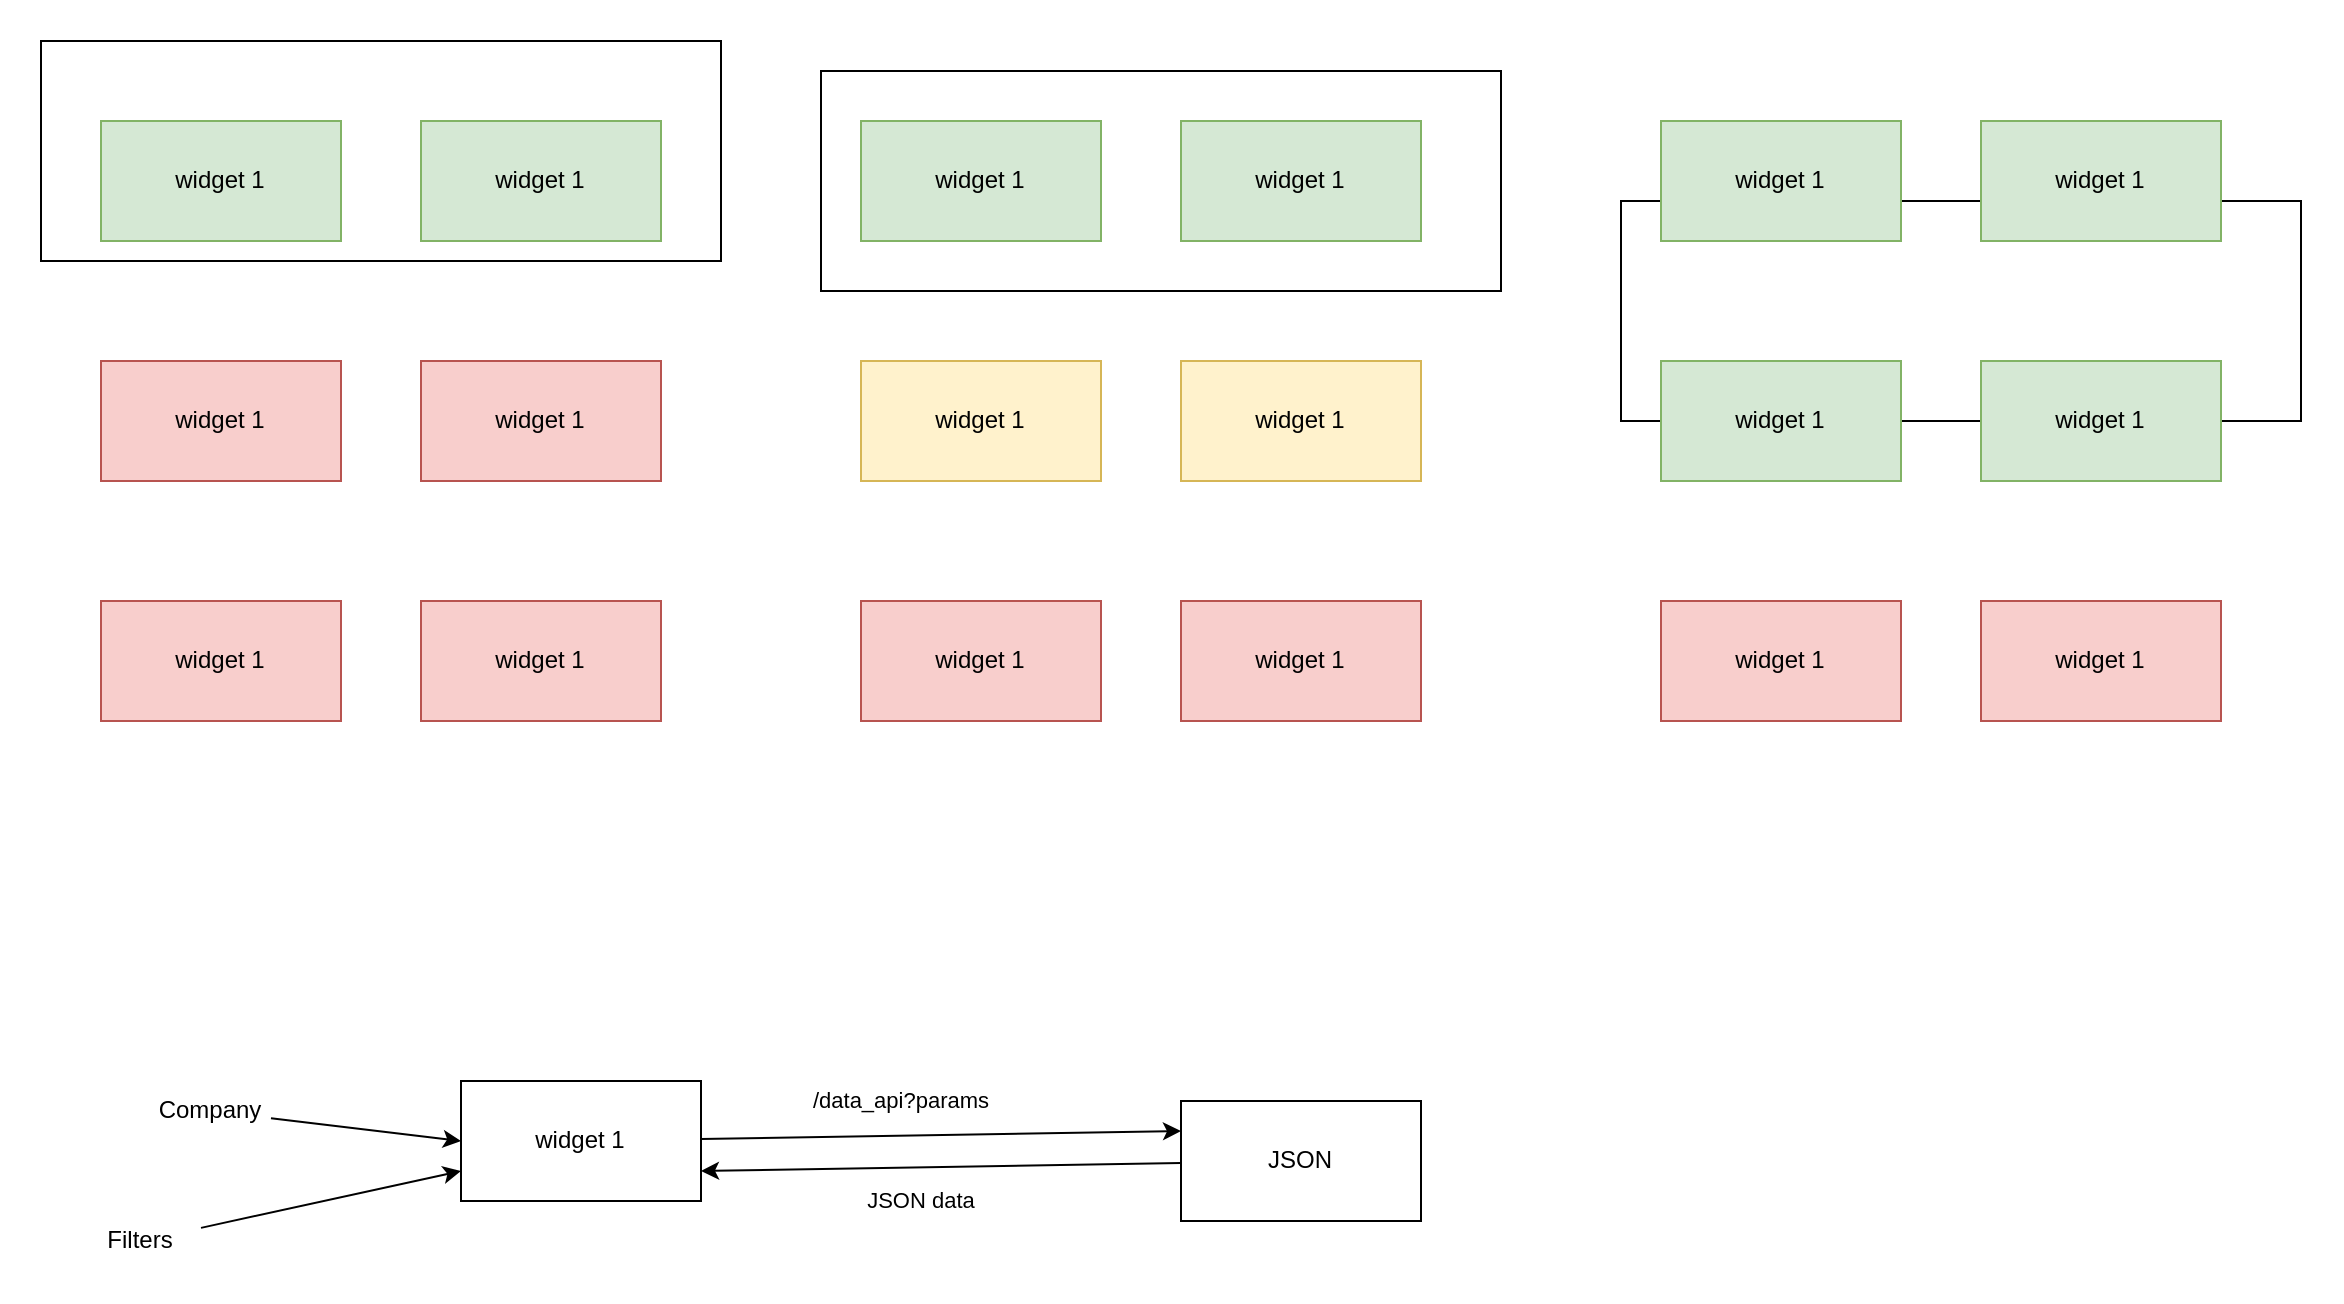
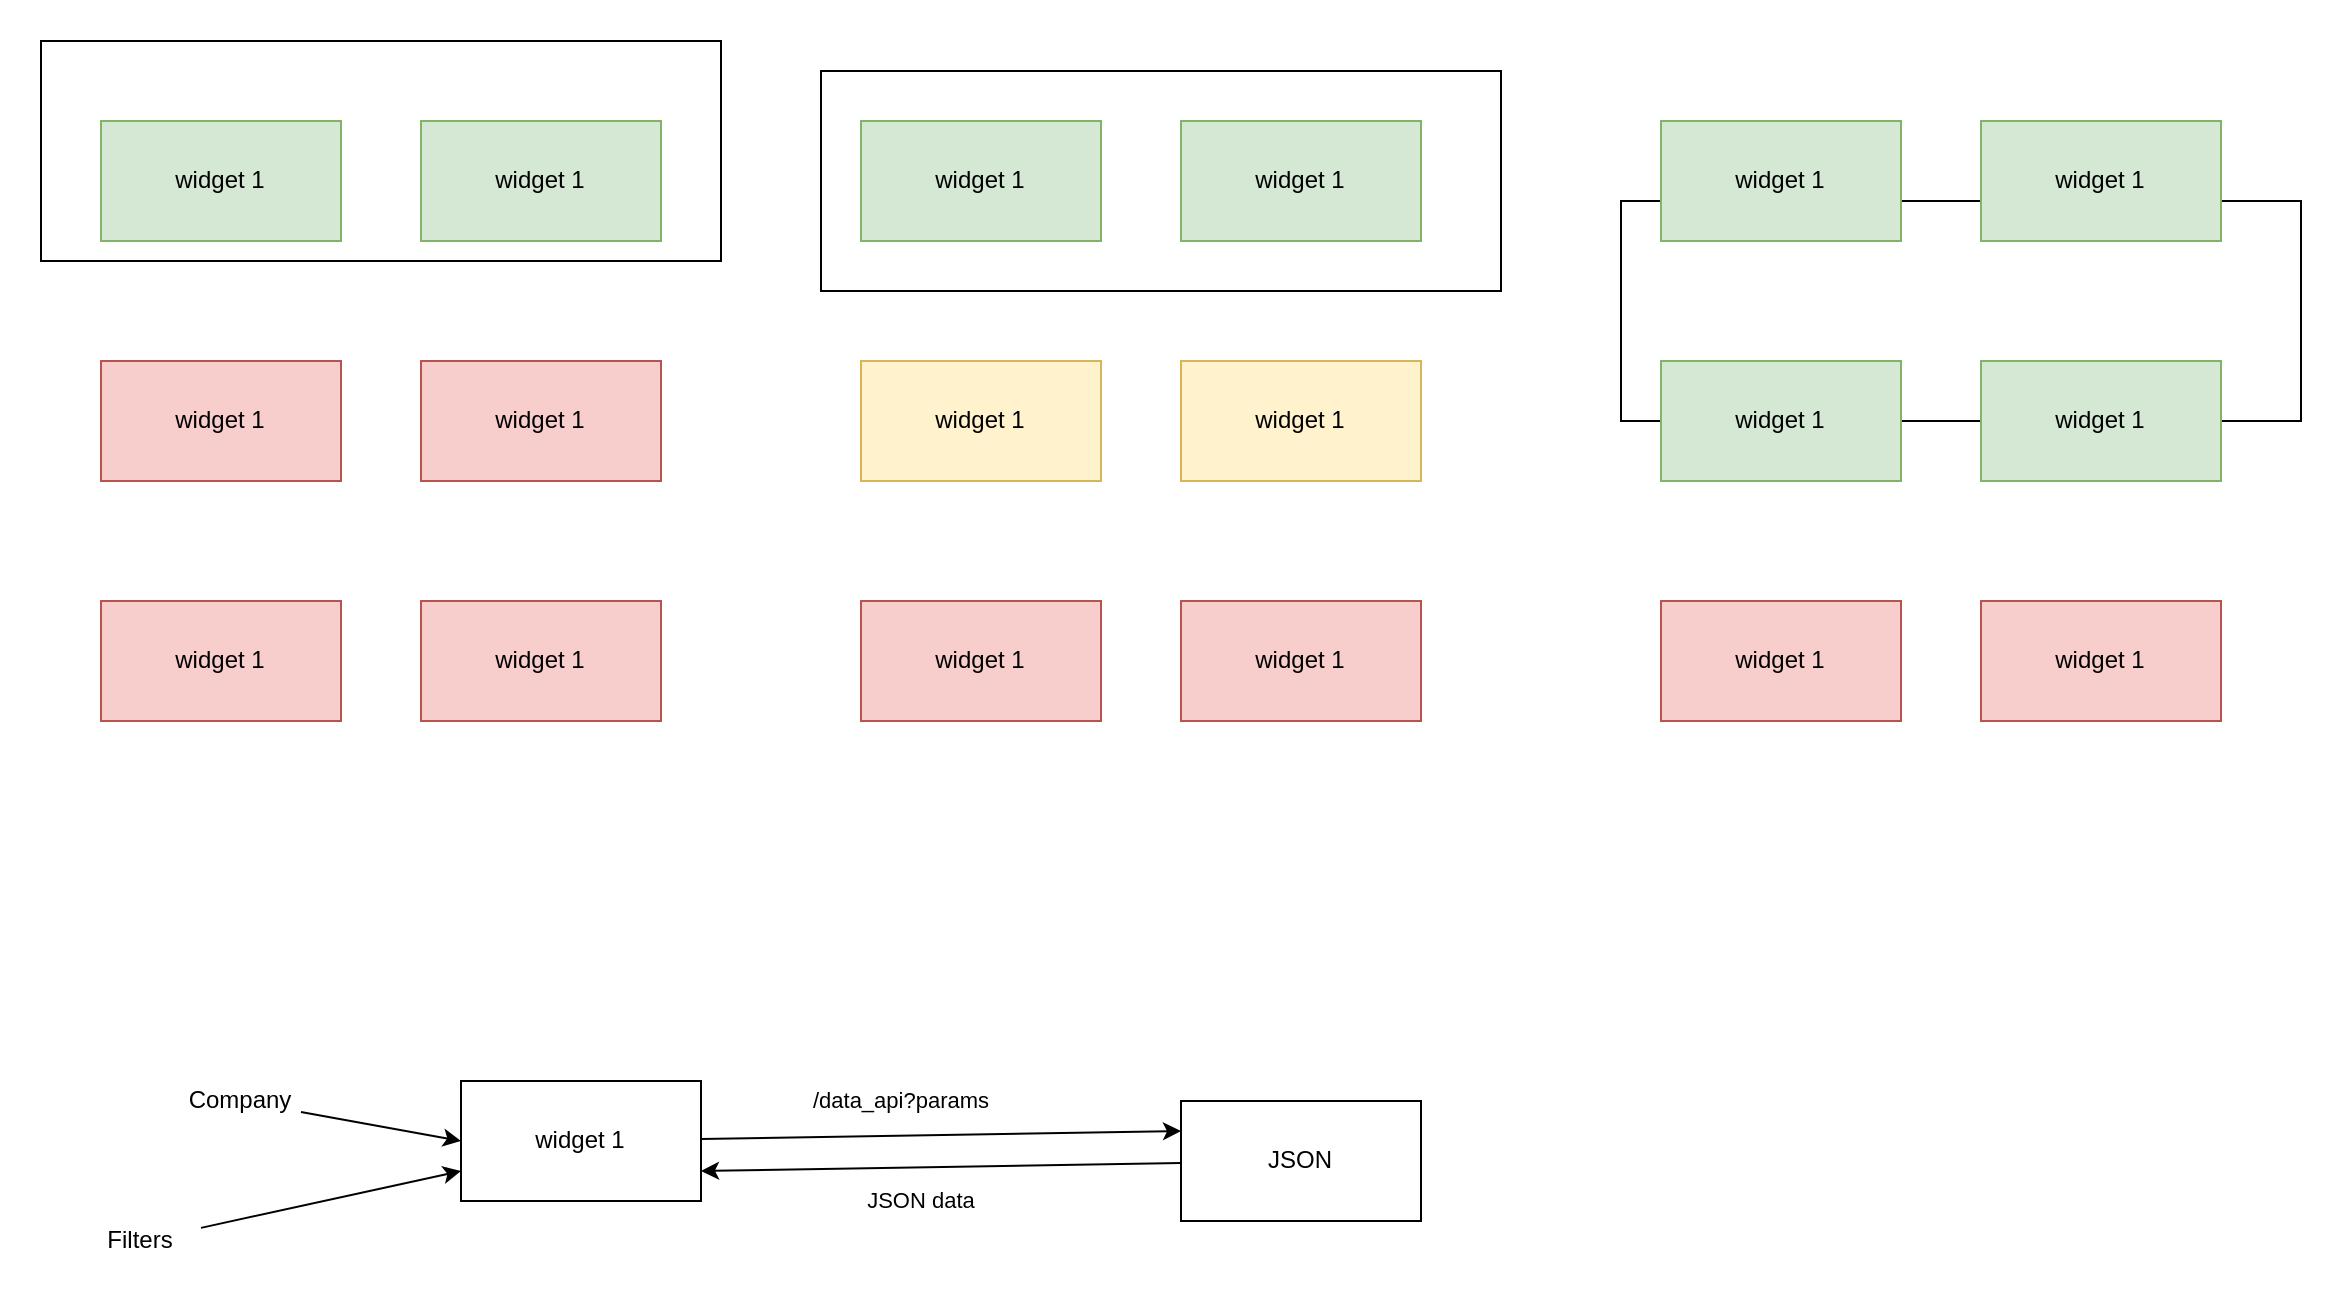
(211, 1111) -> (241, 1101)
